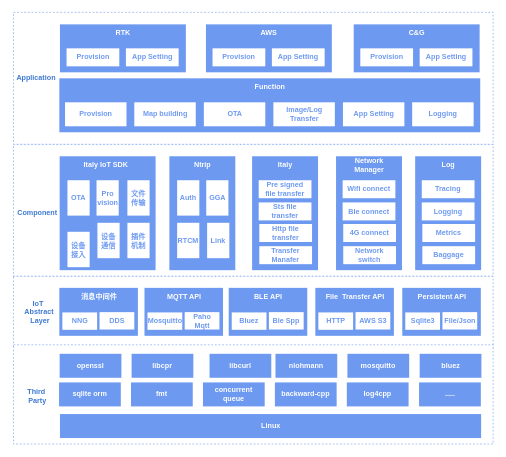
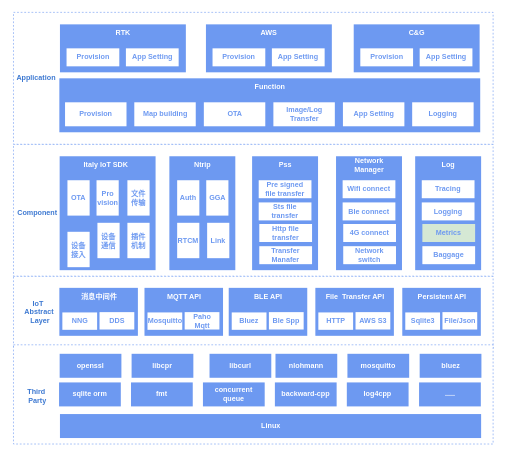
(286, 165) -> (286, 165)
(449, 233) -> (449, 233)
